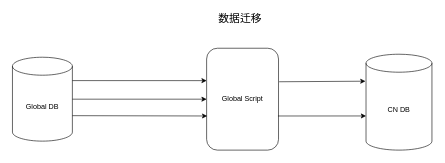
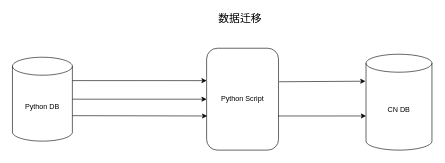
(243, 99) -> (243, 99)
(42, 107) -> (42, 107)
